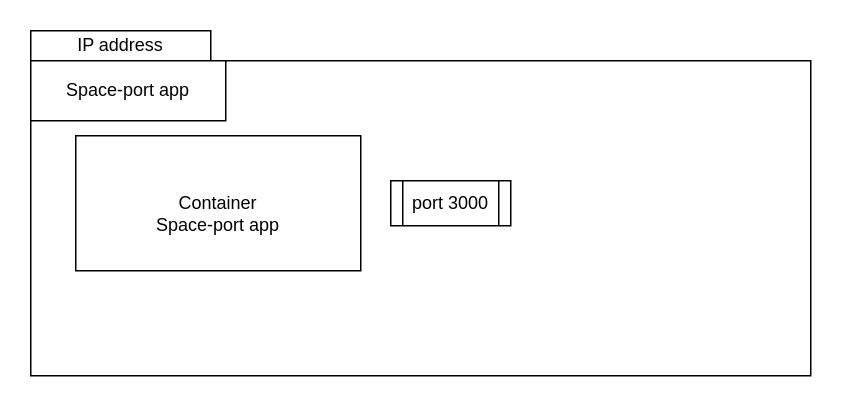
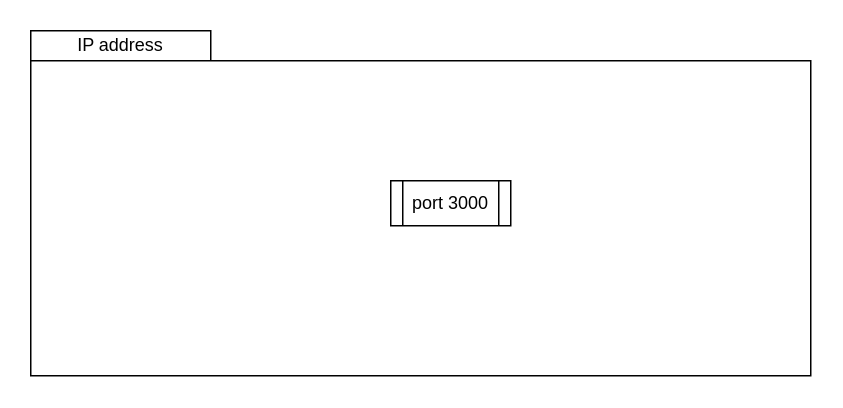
(128, 91) -> none
(218, 203) -> none
